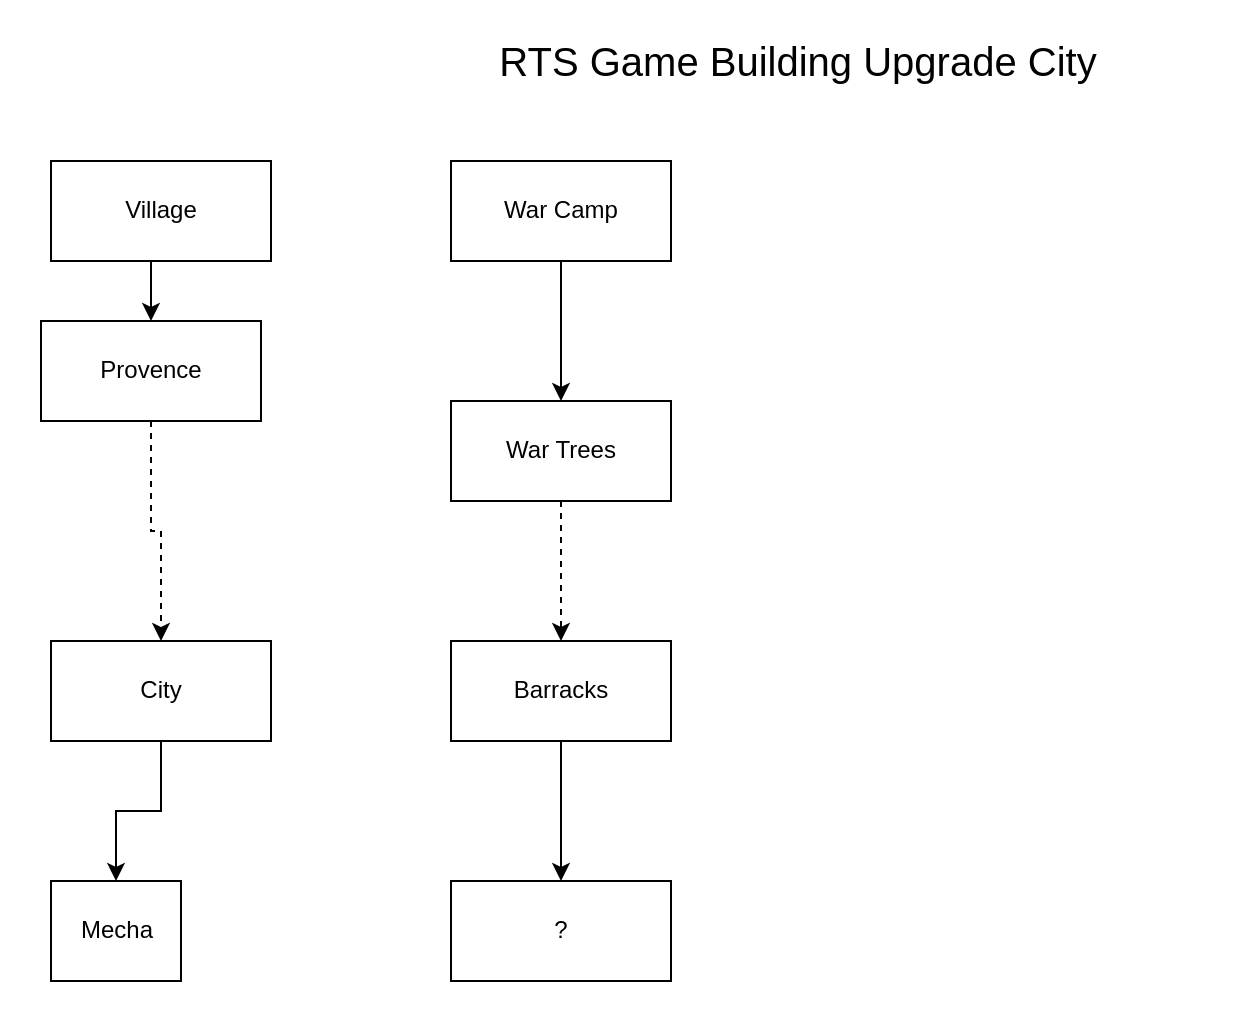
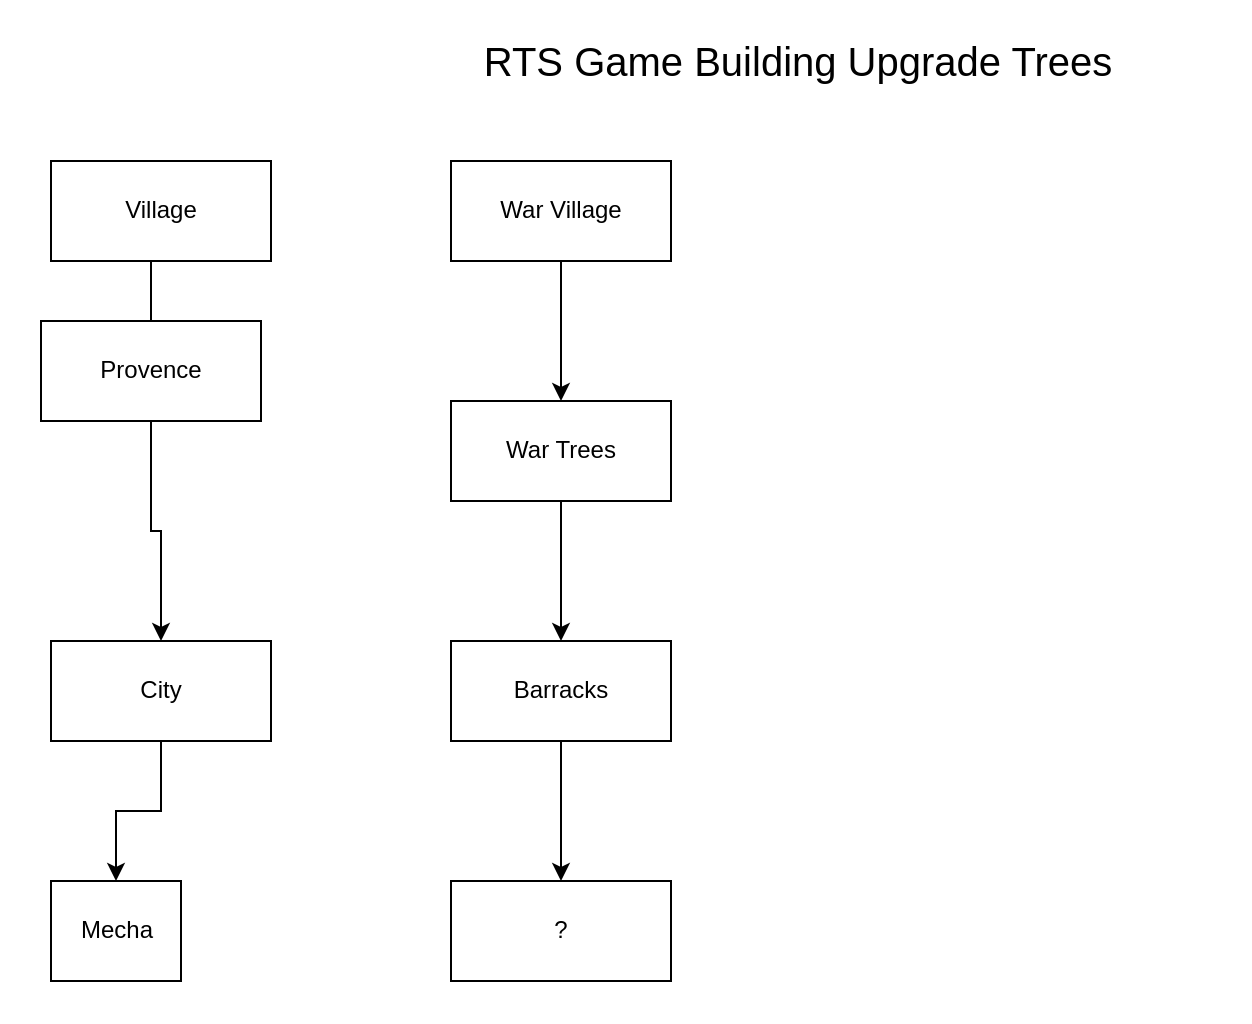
(799, 61) -> (799, 61)
(562, 211) -> (562, 211)
(151, 306) -> (151, 311)
(151, 530) -> (151, 530)
(561, 562) -> (561, 562)
